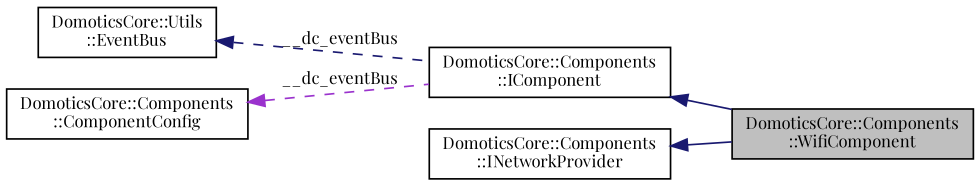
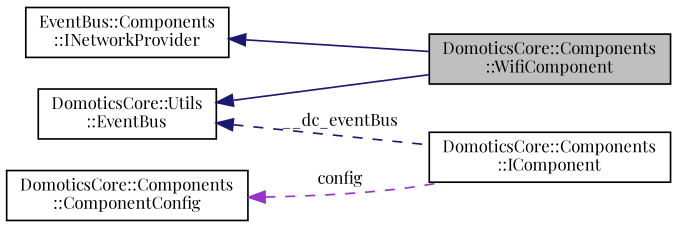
(339, 80) -> (339, 180)
(710, 105) -> (331, 87)
(550, 154) -> (127, 32)
